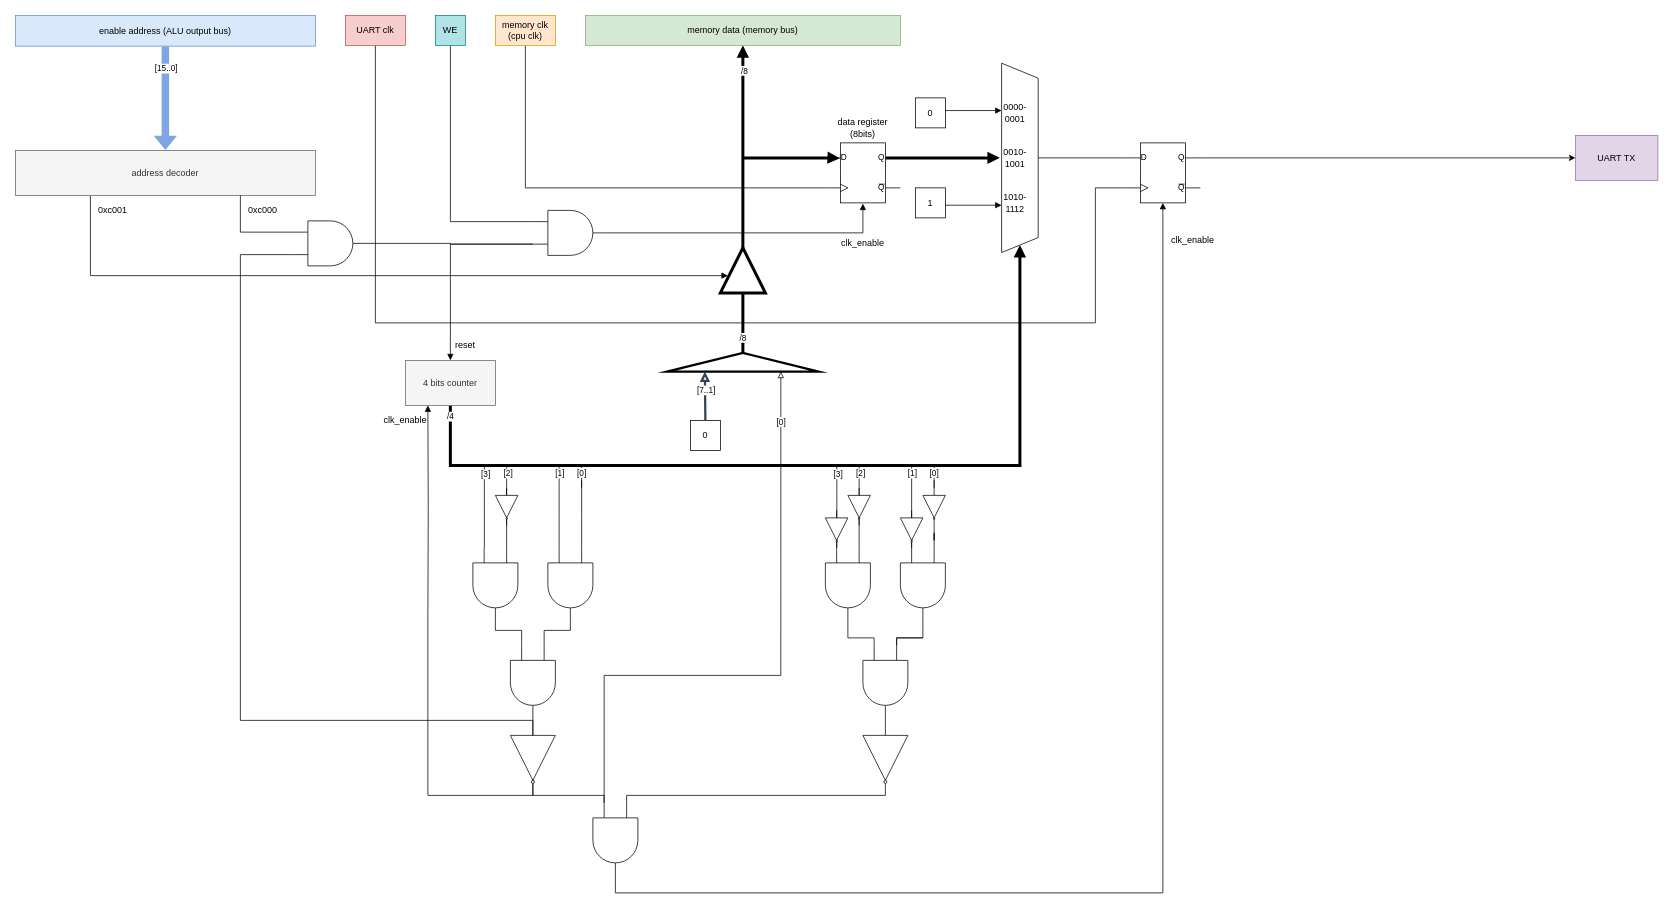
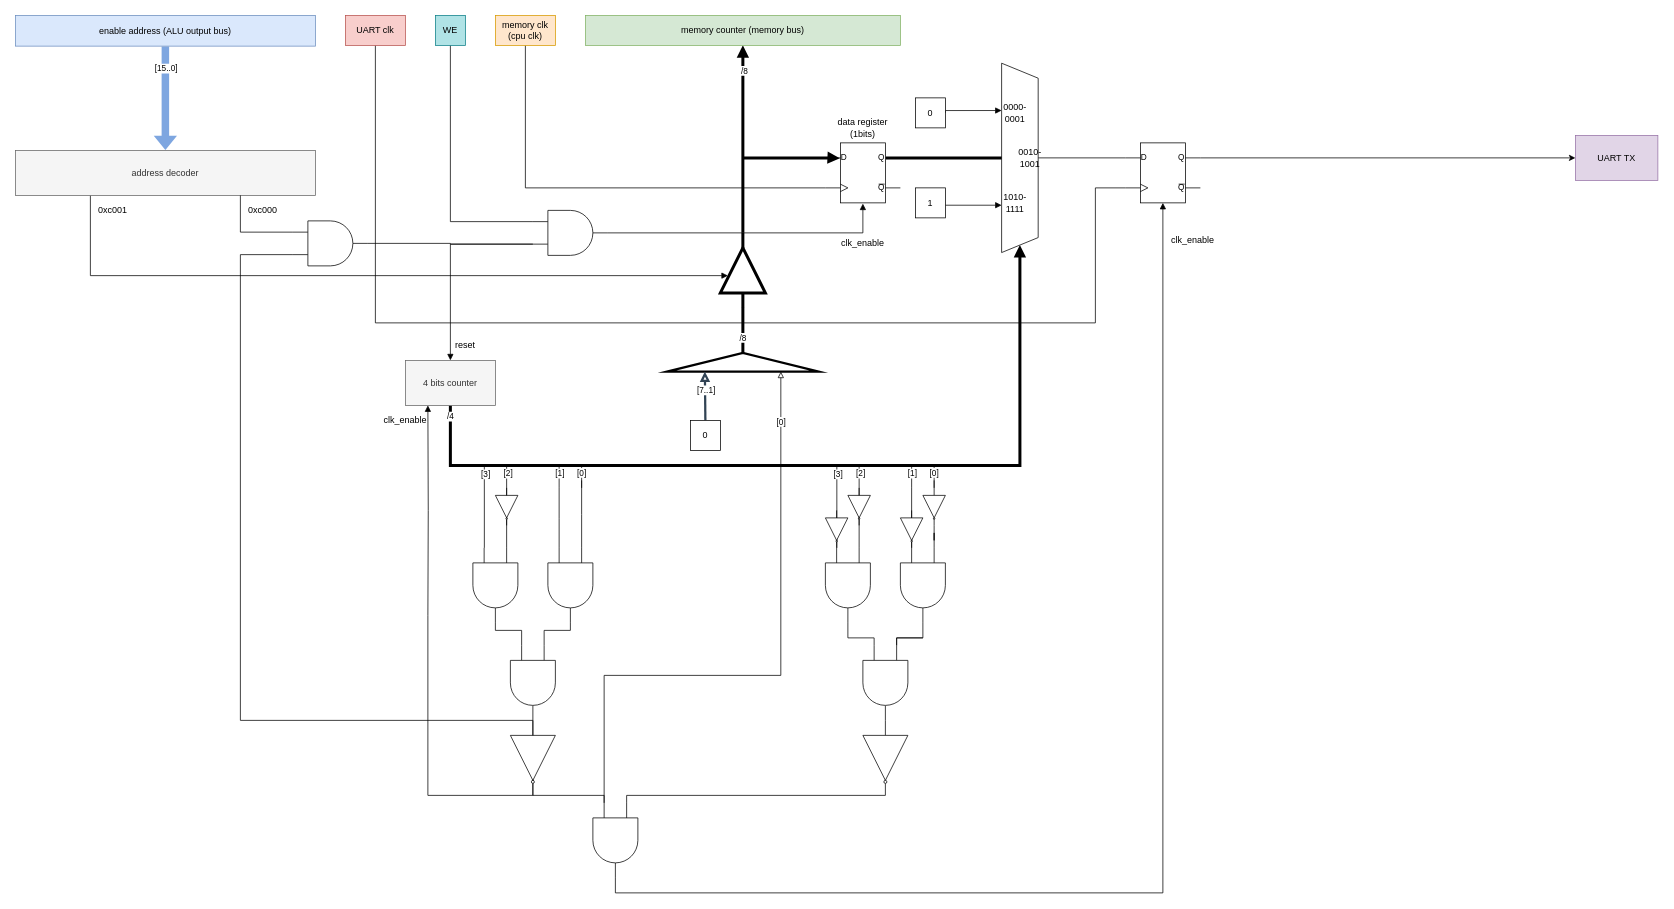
(743, 30) -> (743, 30)
(863, 128) -> (863, 128)
(1015, 158) -> (1030, 158)
(1015, 203) -> (1015, 203)
